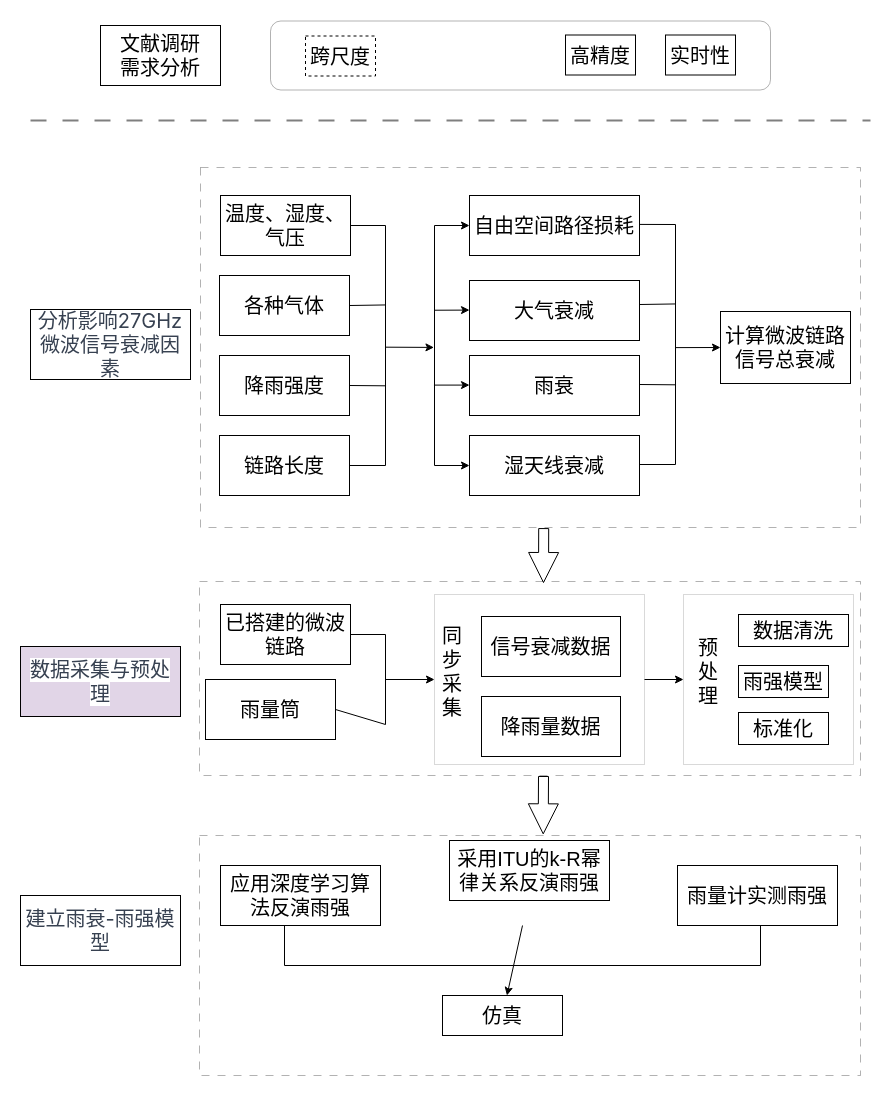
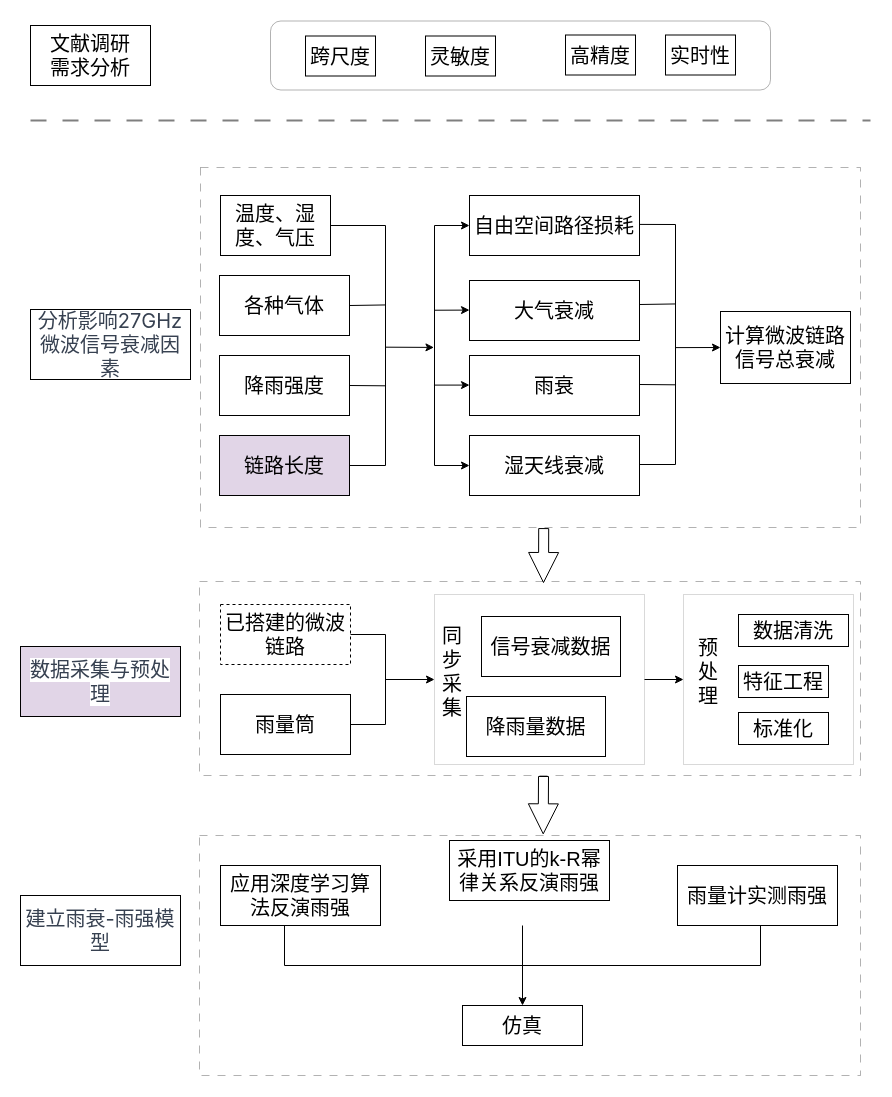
(161, 56) -> (91, 56)
(341, 56) -> (341, 56)
none -> (461, 56)
(286, 226) -> (276, 226)
(285, 466) -> (285, 466)
(286, 635) -> (286, 635)
(784, 682) -> (784, 682)
(271, 710) -> (286, 725)
(551, 727) -> (536, 727)
(503, 1016) -> (523, 1026)
